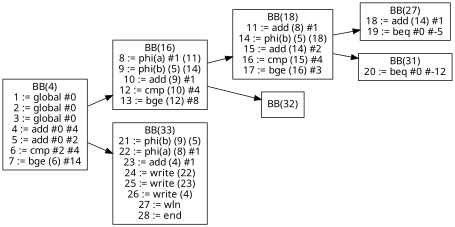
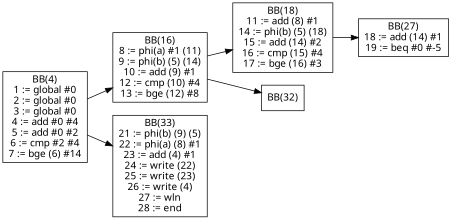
(405, 67) -> none
